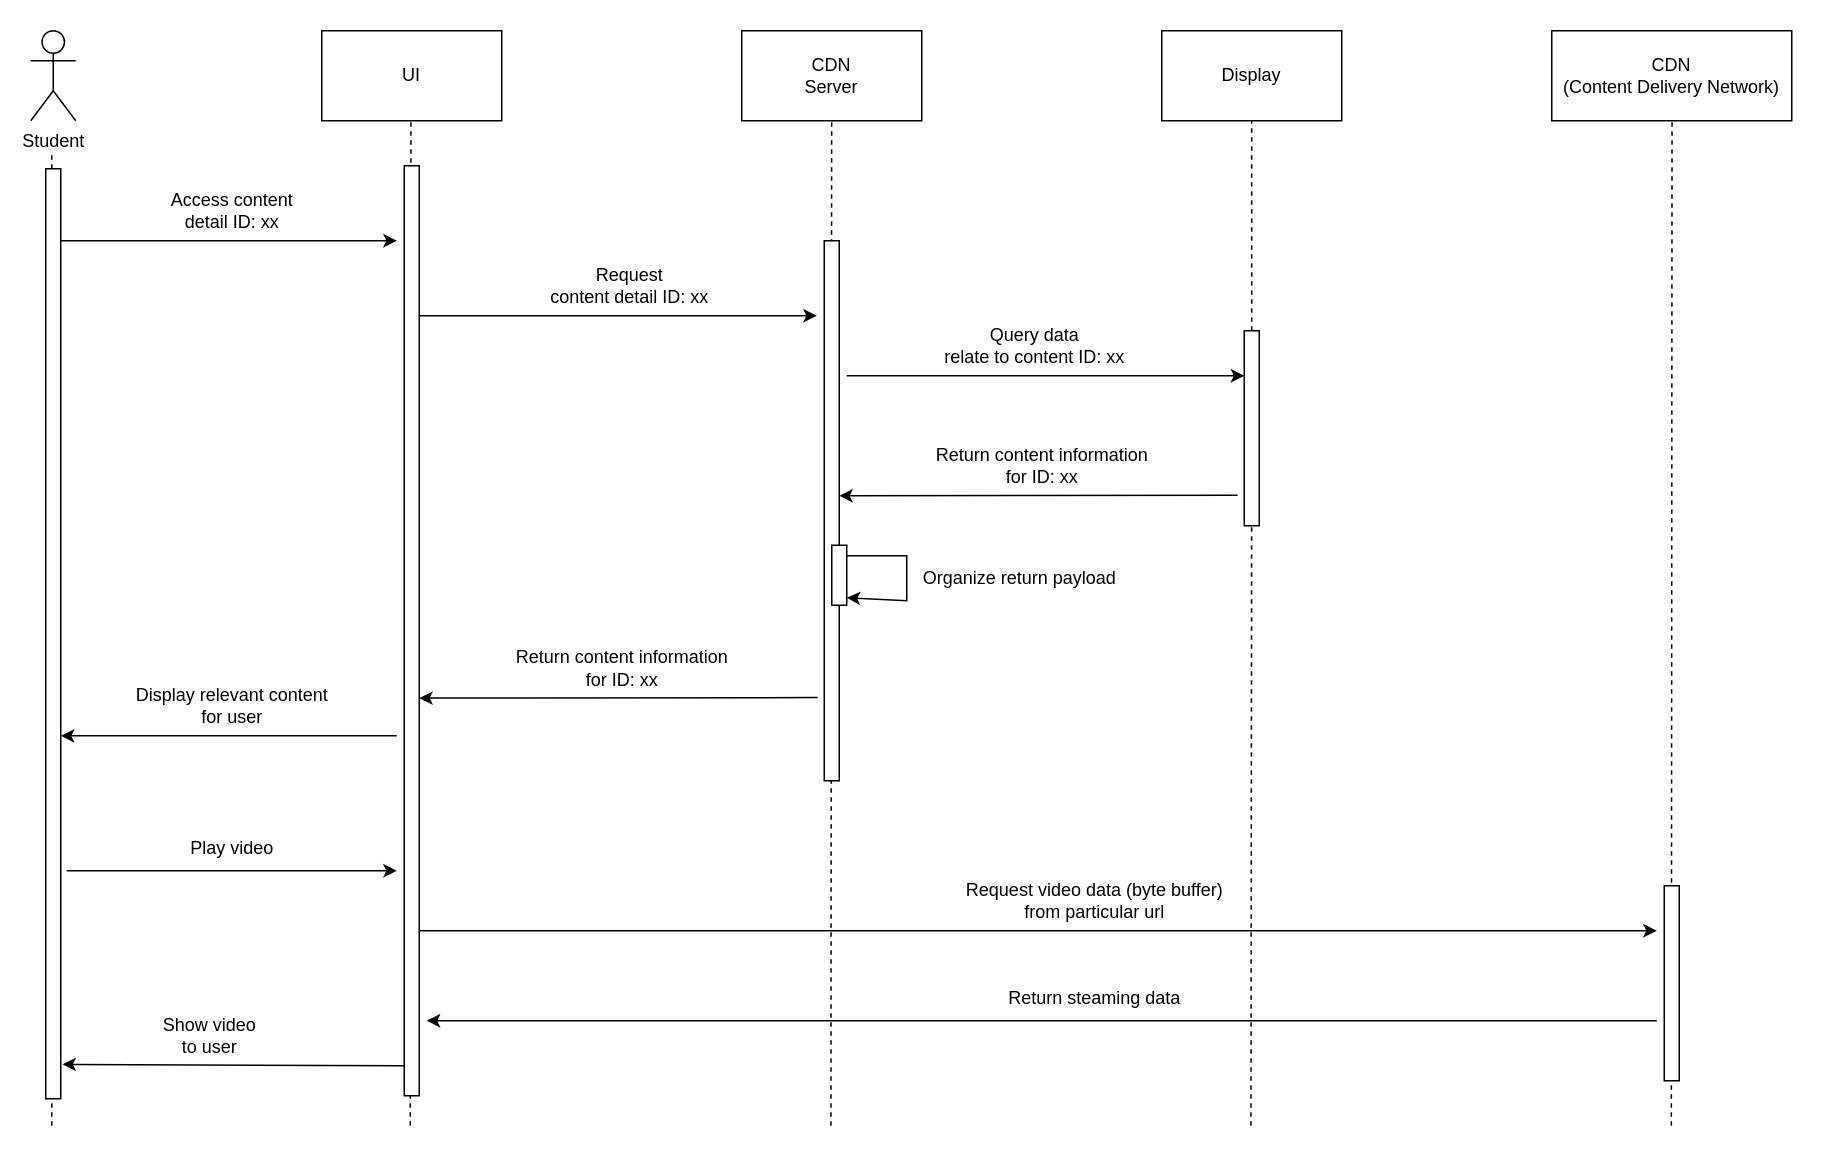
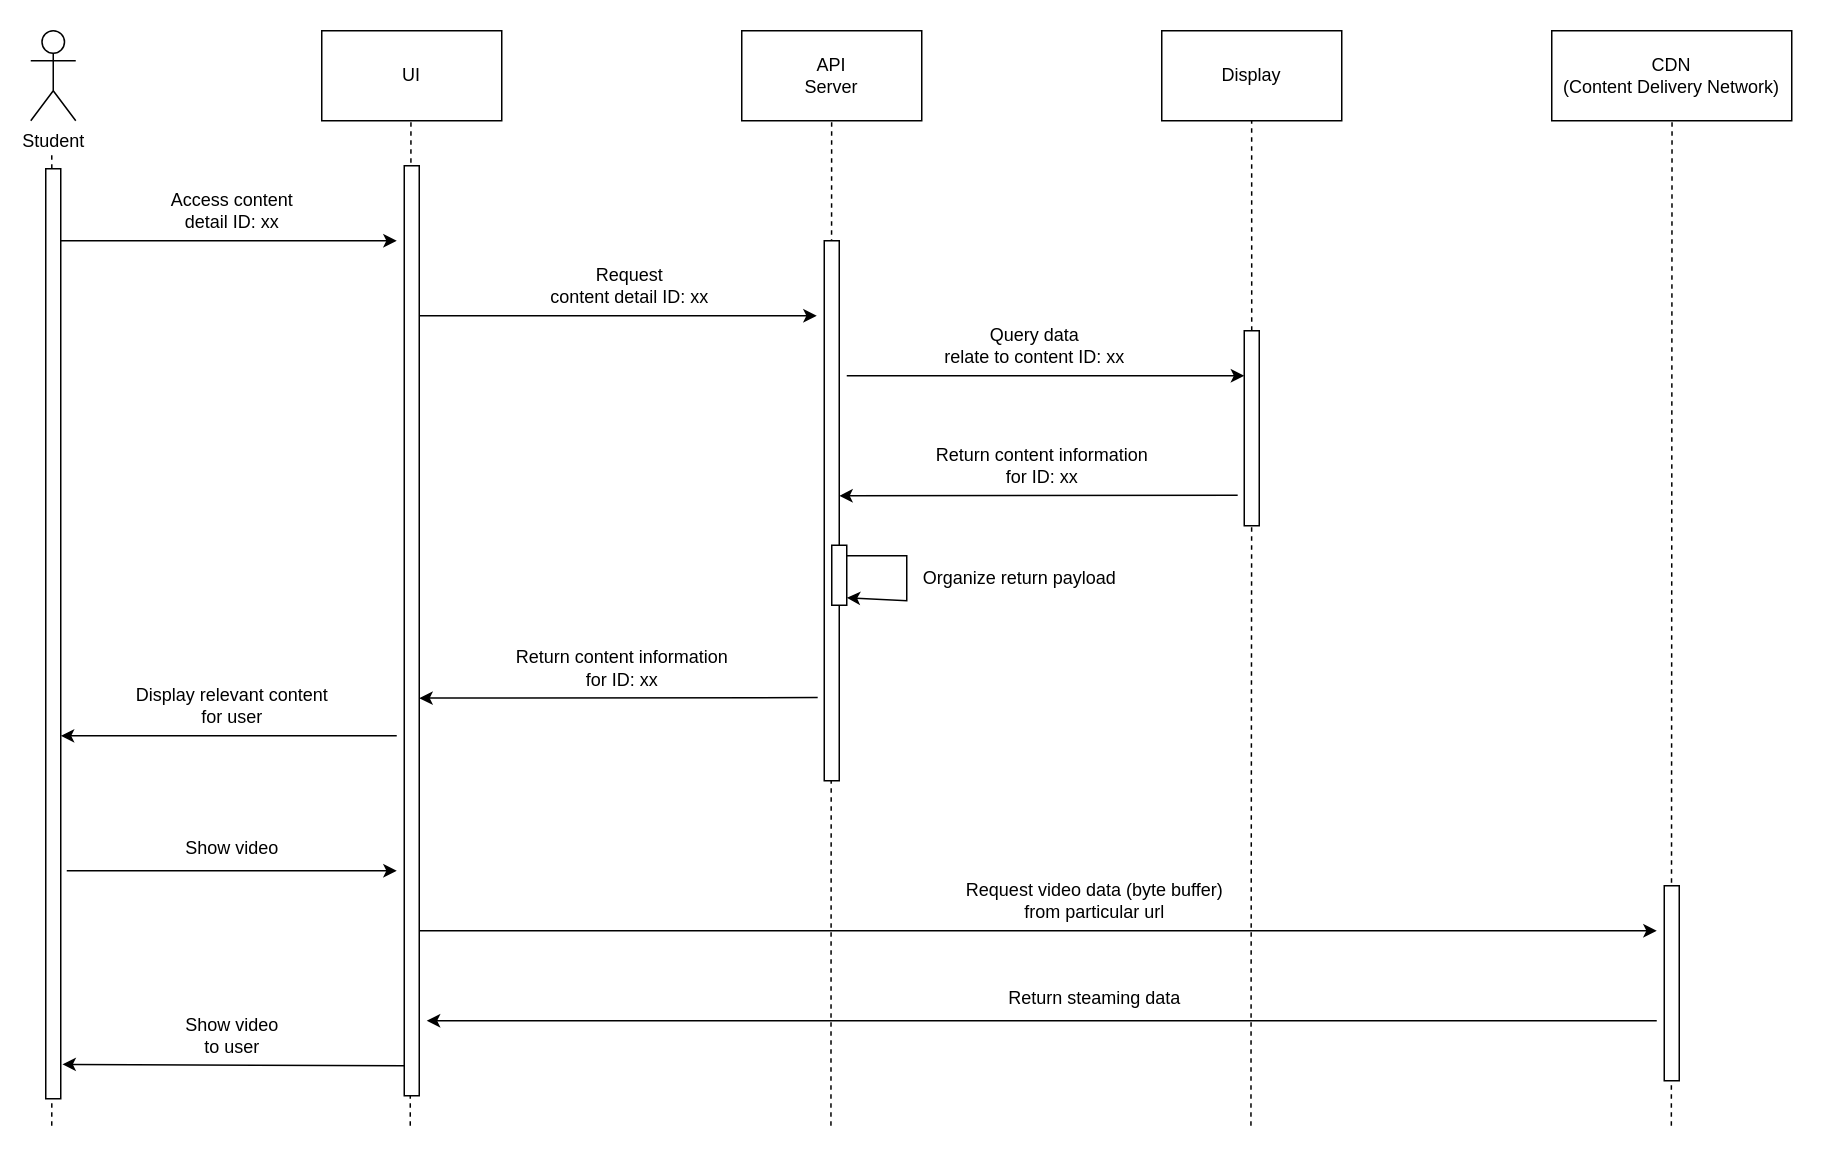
(832, 76) -> (832, 76)
(233, 848) -> (233, 848)
(209, 1036) -> (232, 1036)
